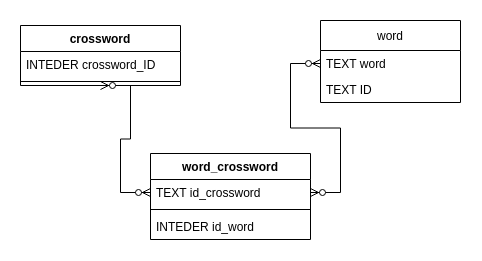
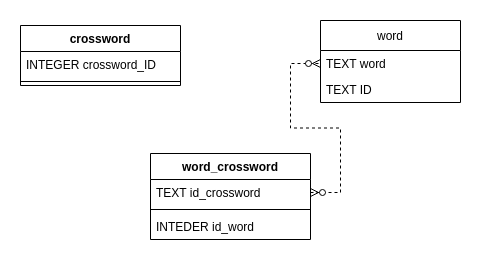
(92, 65) -> (92, 65)
(316, 128) -> (316, 128)
(121, 149) -> none
